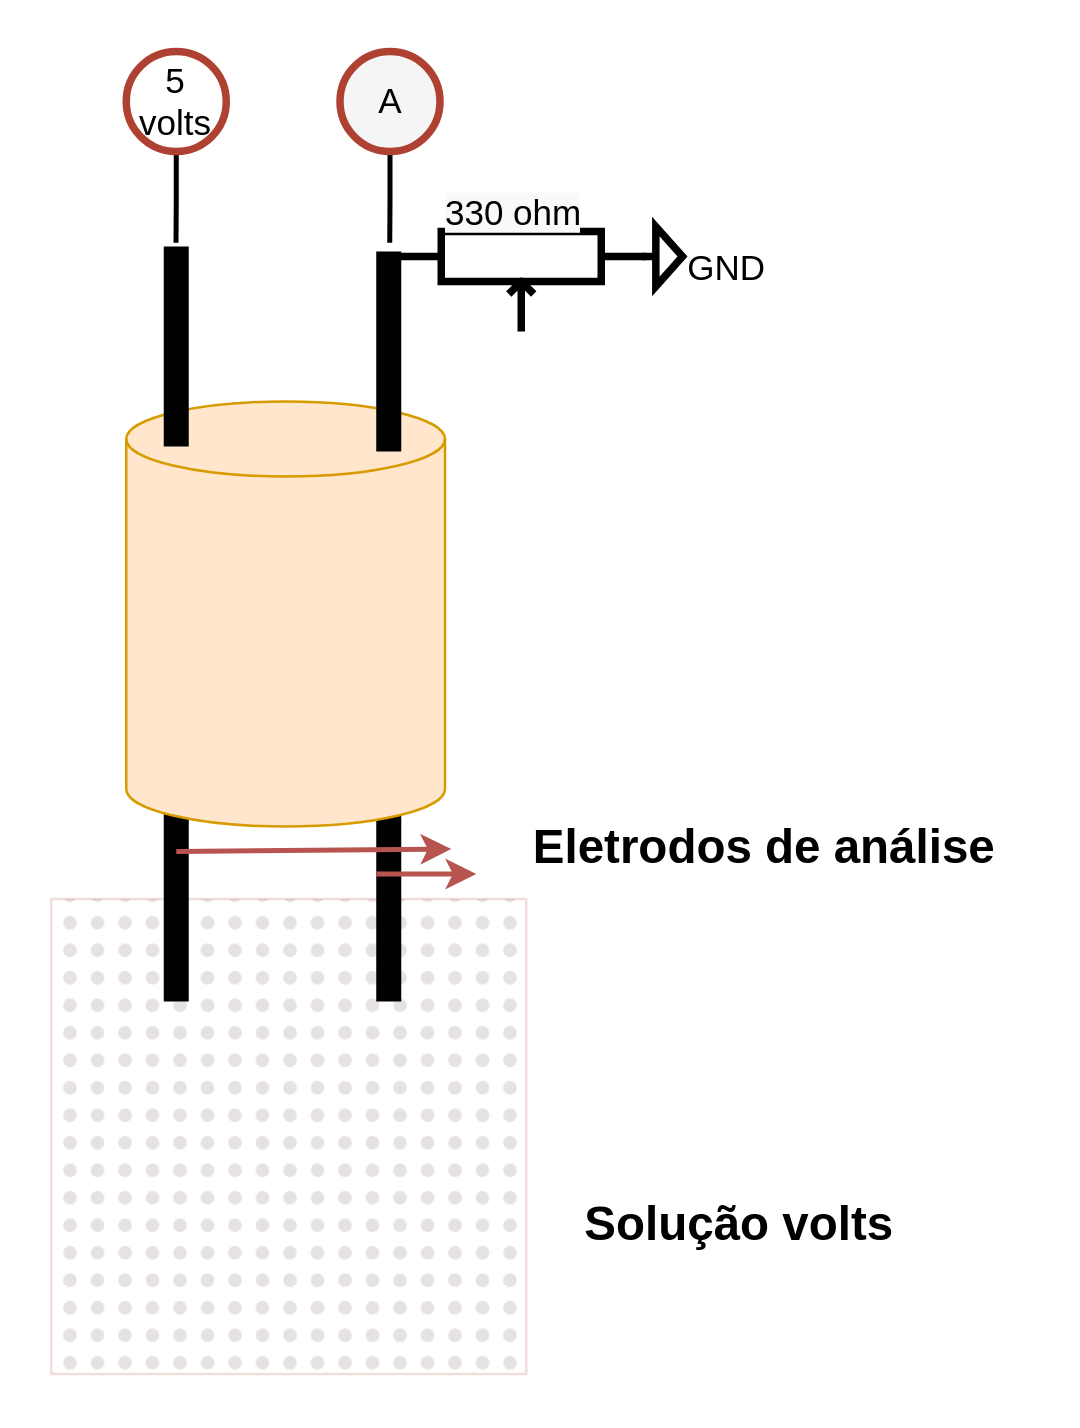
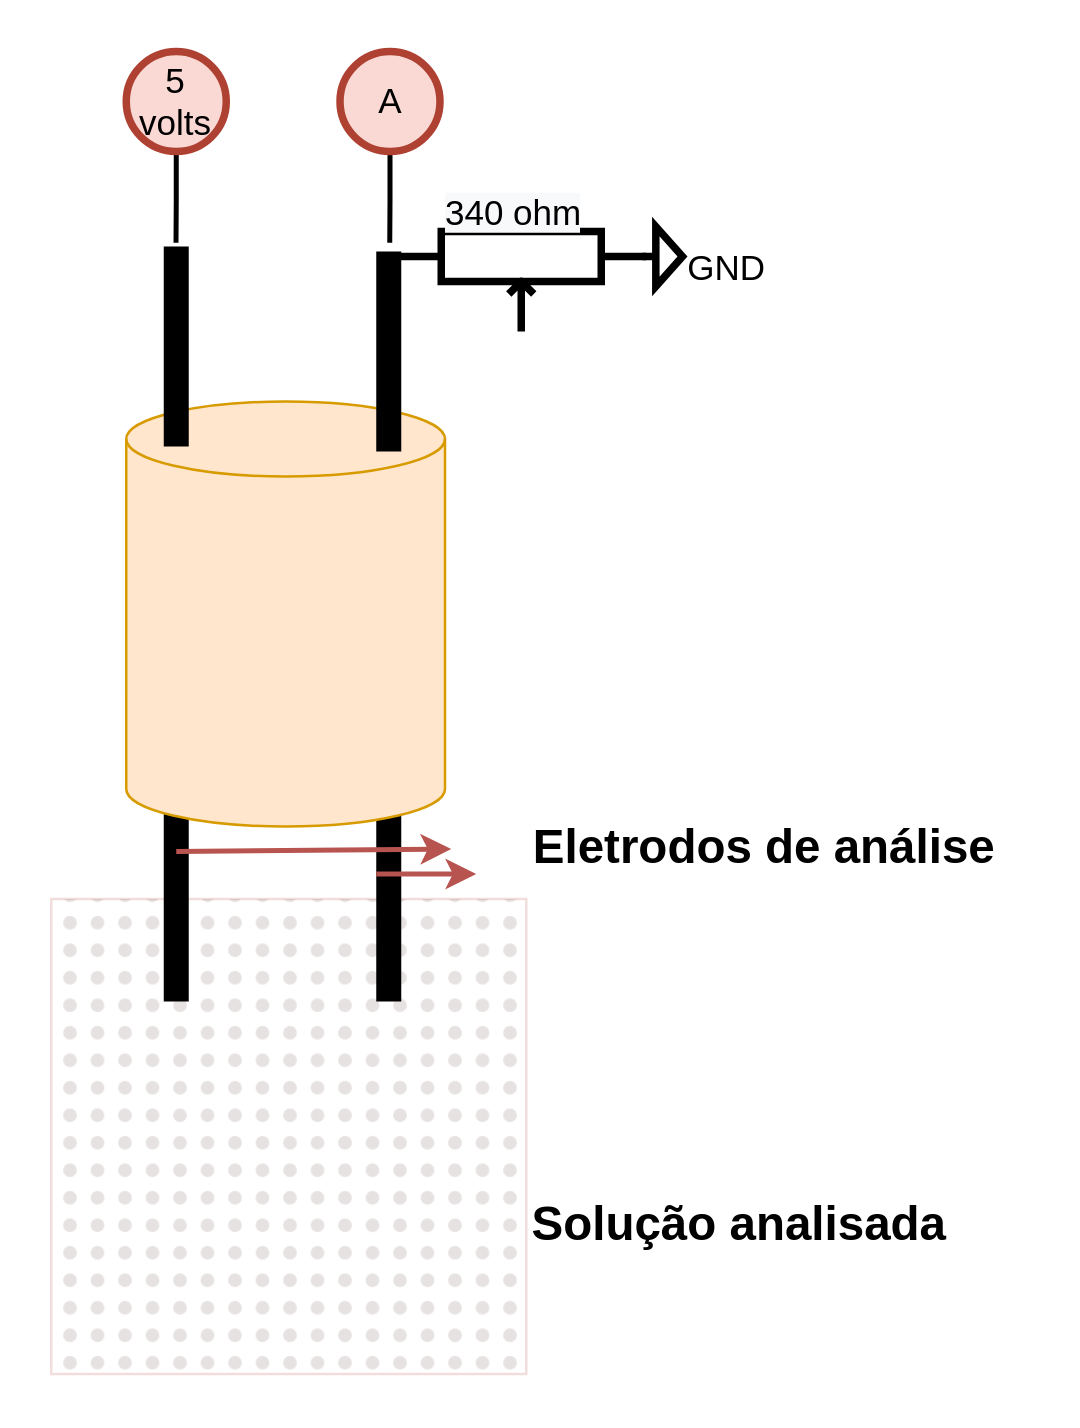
(176, 101) -> (176, 101)
(390, 101) -> (390, 101)
(510, 215) -> (510, 215)
(740, 1226) -> (740, 1226)
